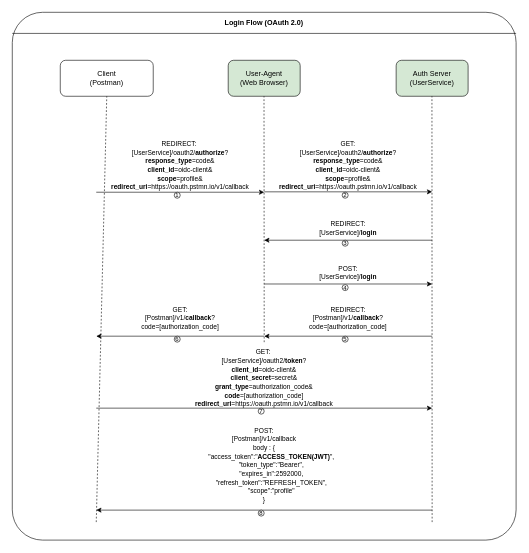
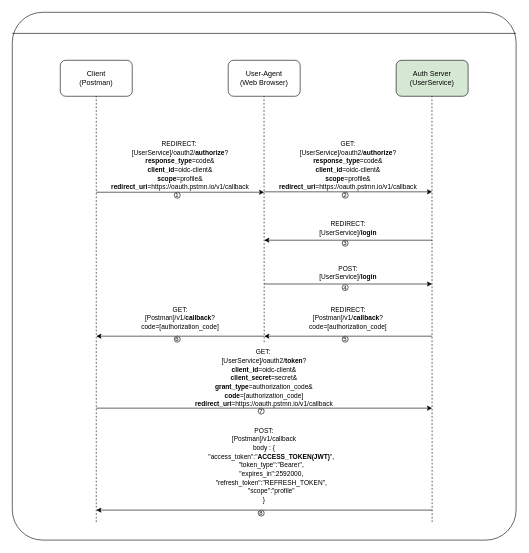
(264, 23) -> none
(107, 78) -> (96, 78)
(264, 78) -> (264, 78)
